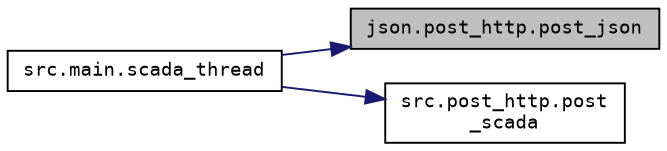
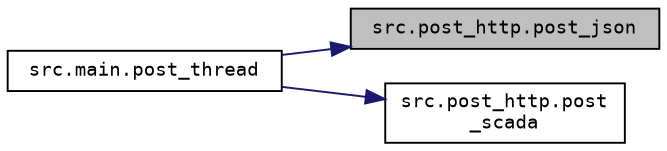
(505, 29) -> (505, 29)
(145, 71) -> (145, 71)
